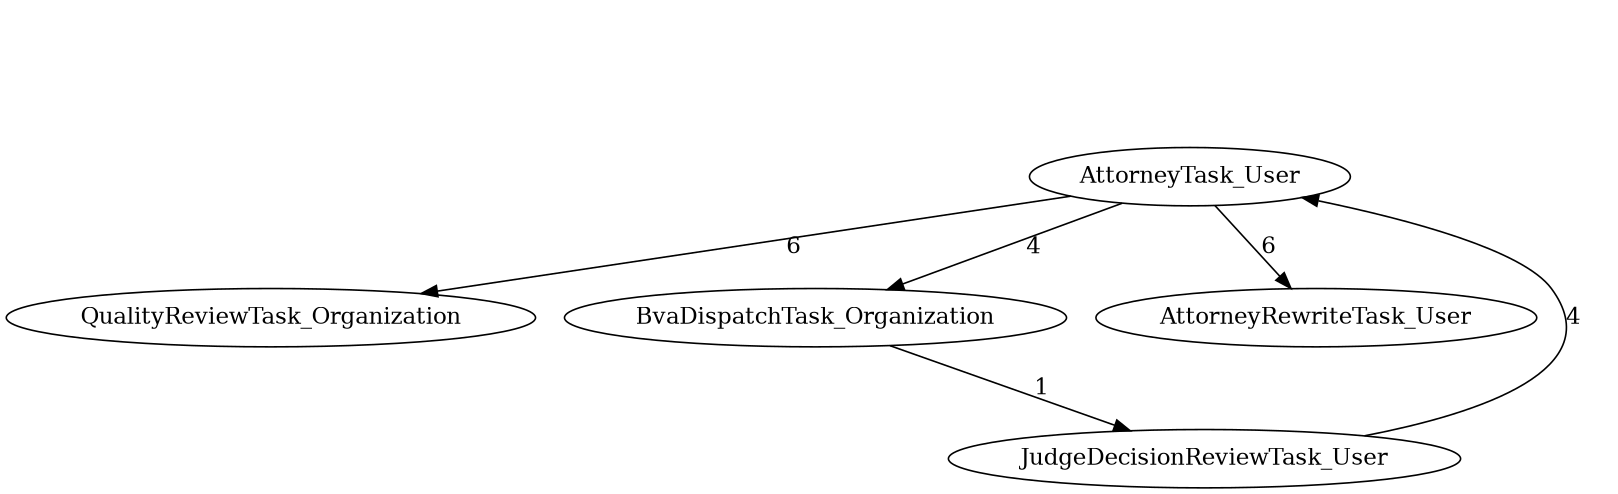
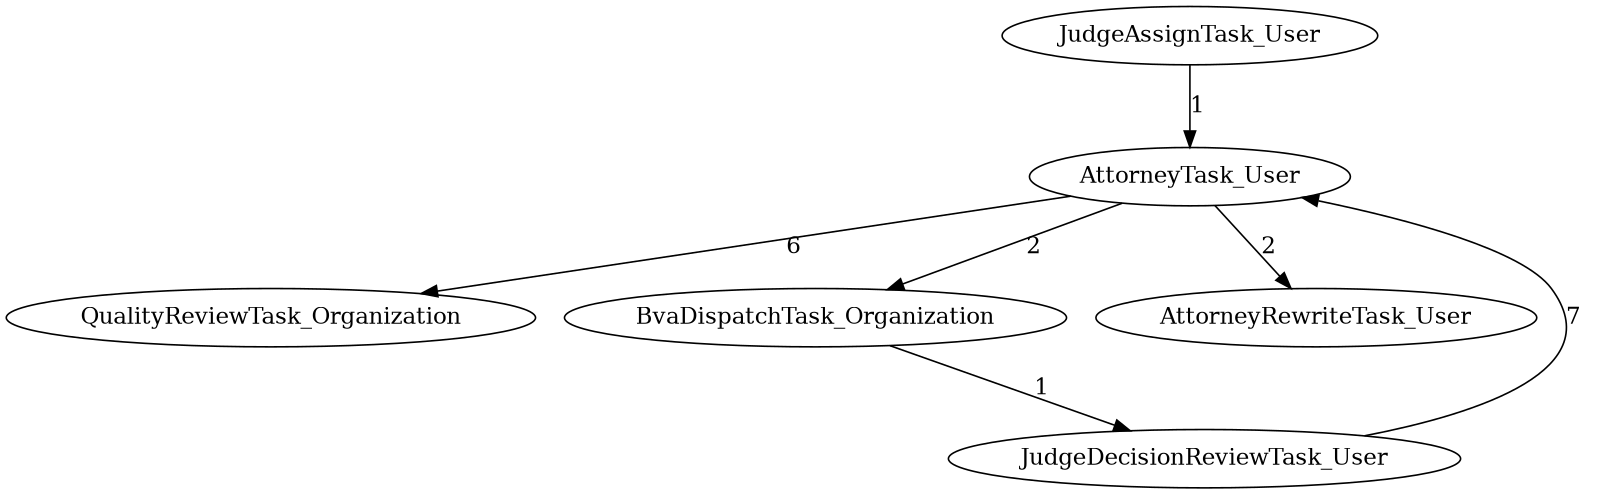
none -> (1190, 36)
(1034, 247) -> (1034, 247)
(1269, 247) -> (1269, 247)
(1574, 318) -> (1574, 318)
